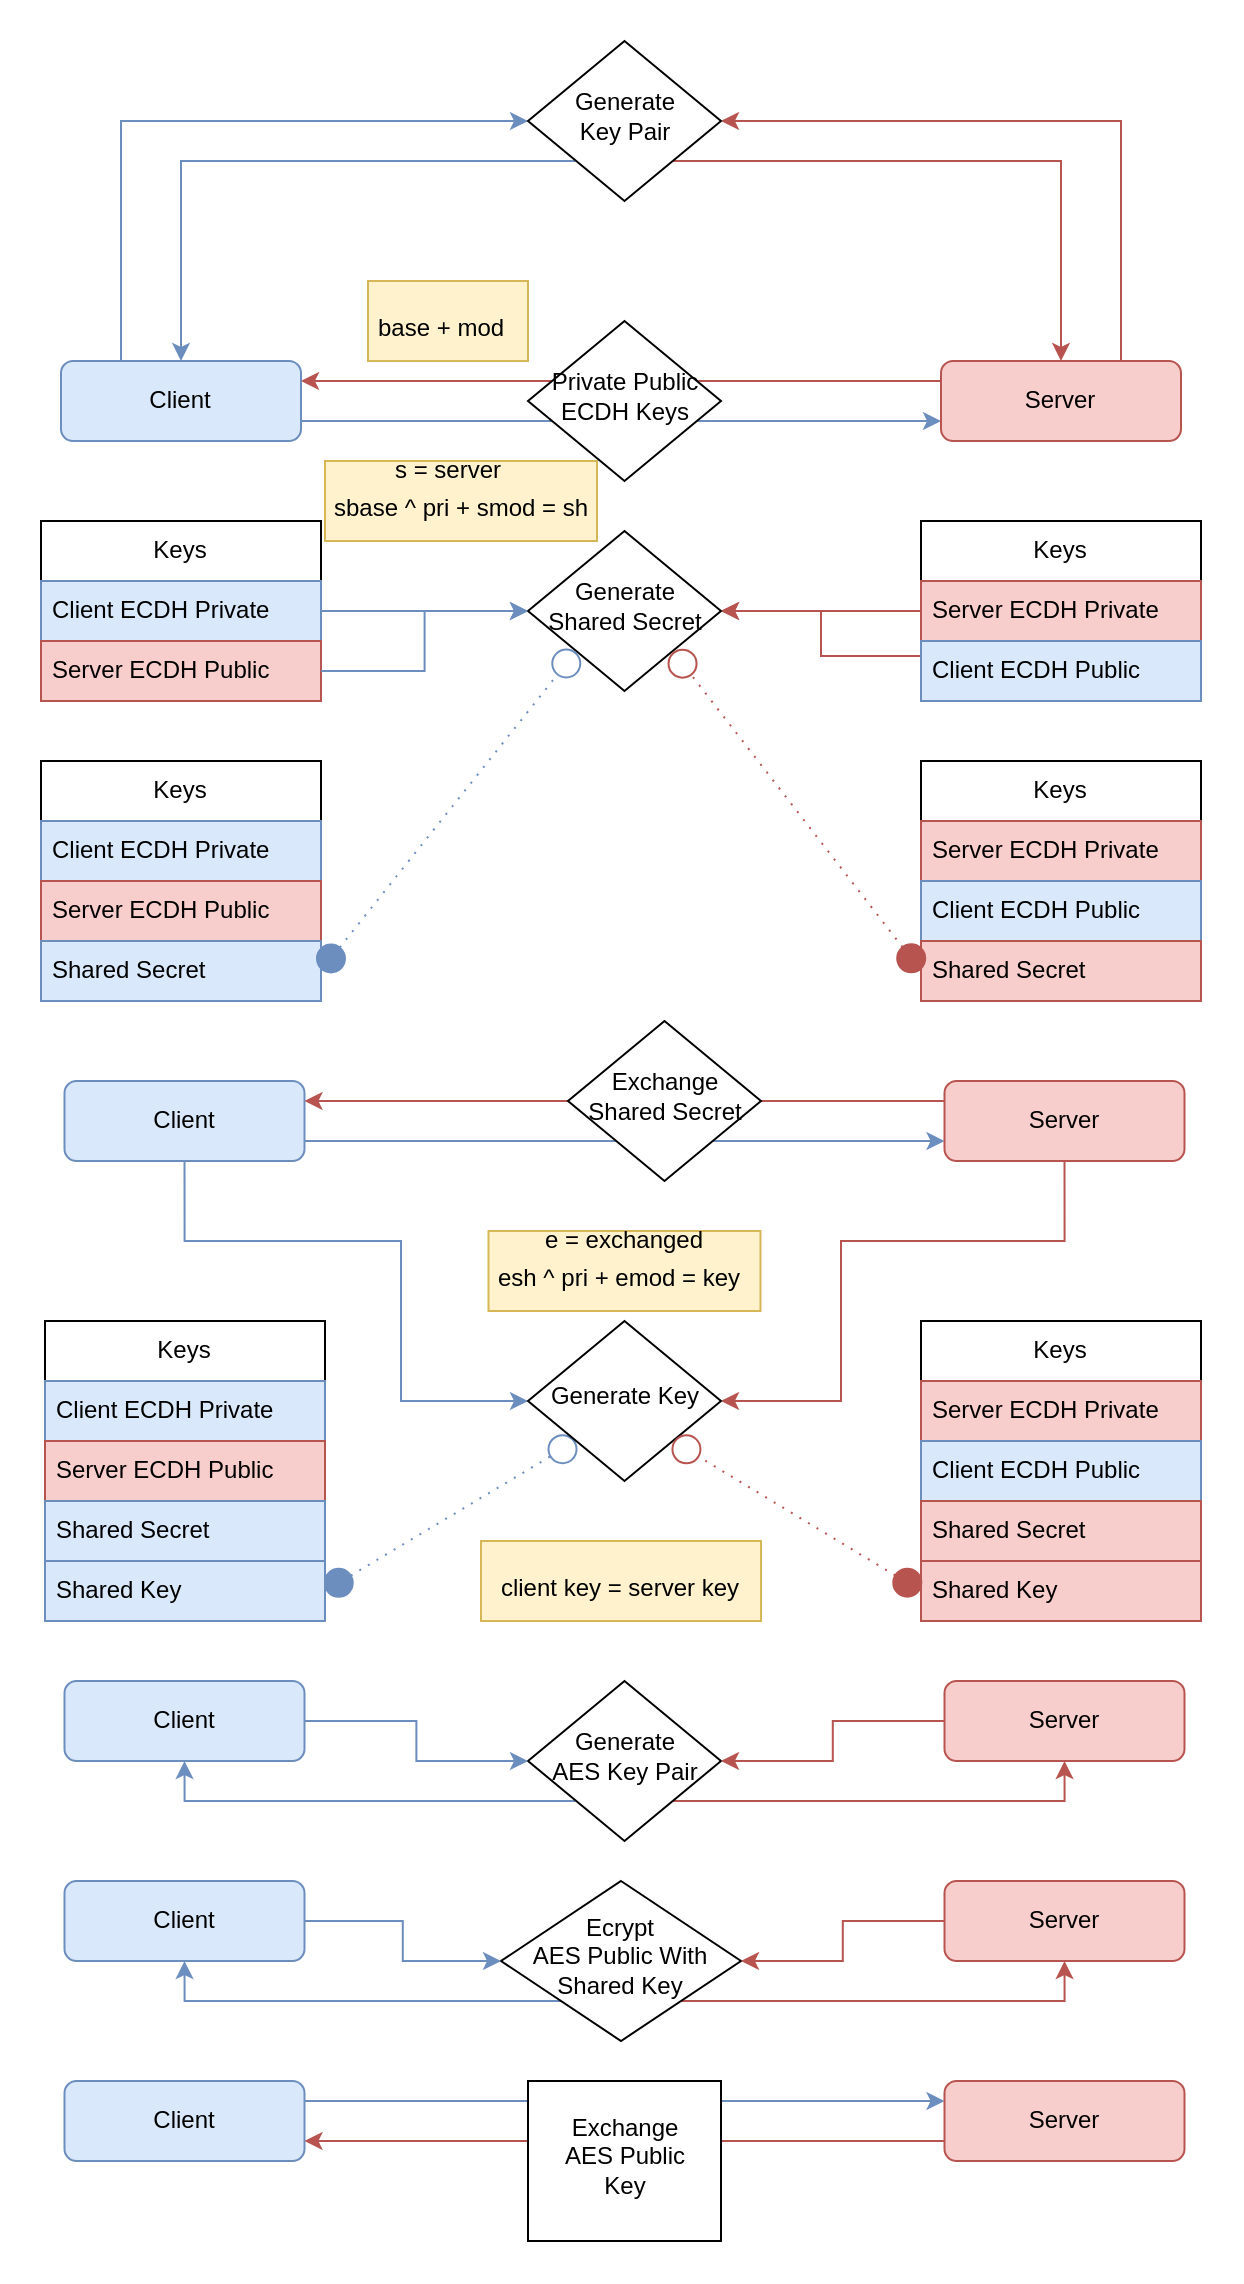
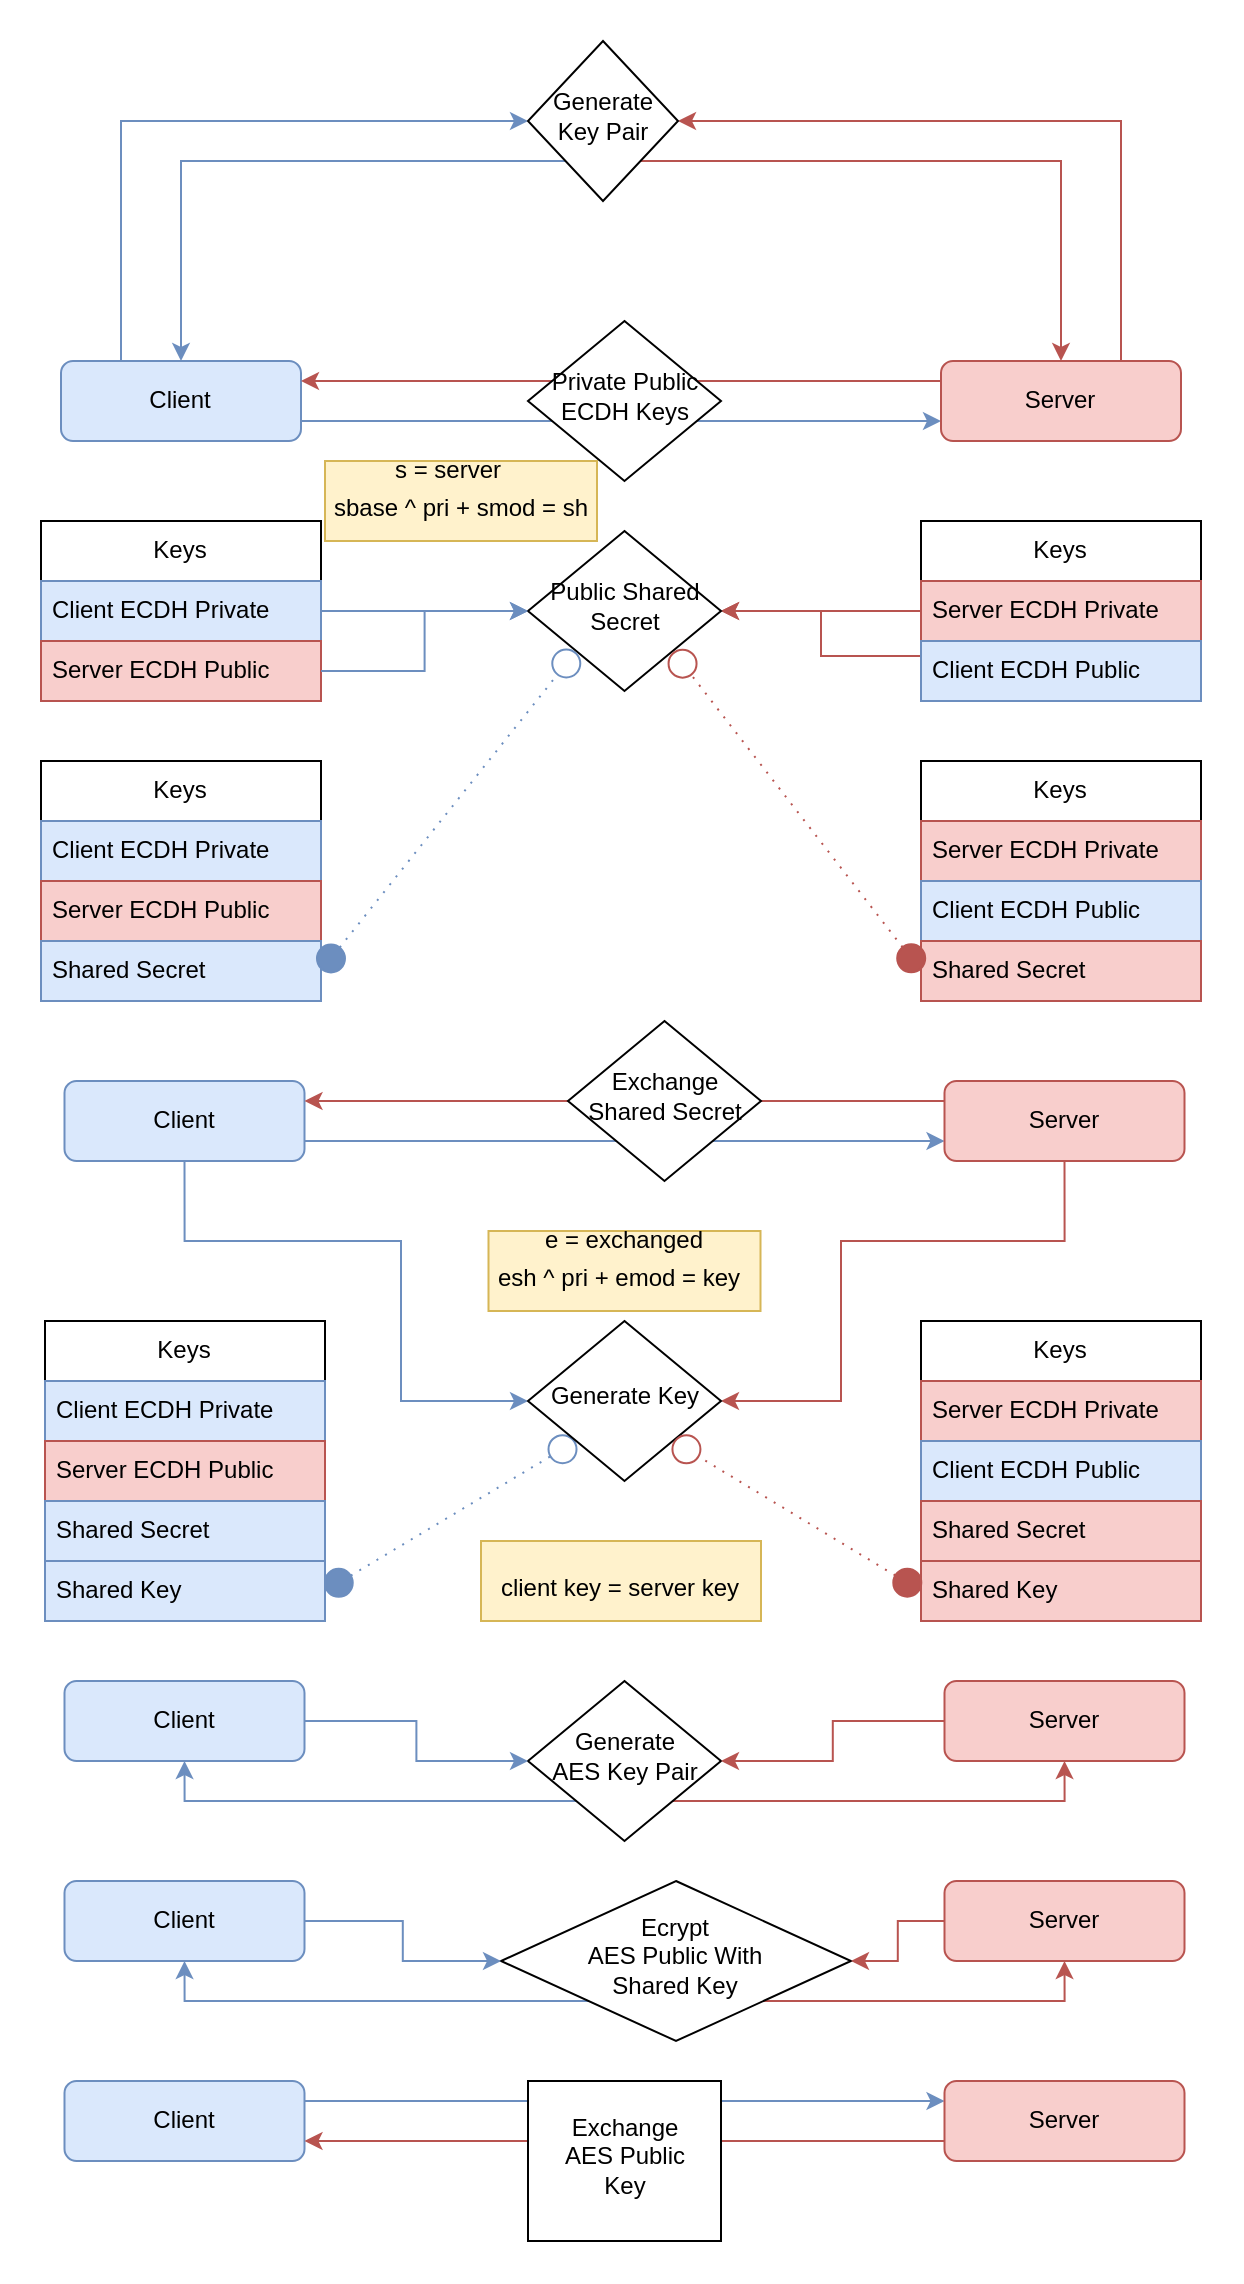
(625, 121) -> (603, 121)
(448, 321) -> none
(626, 607) -> (626, 607)
(621, 1961) -> (676, 1961)
